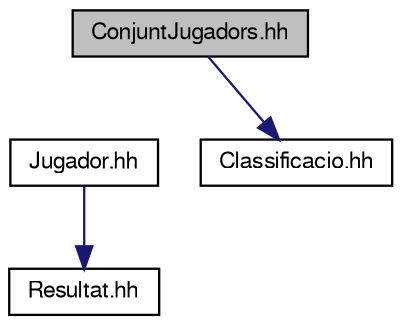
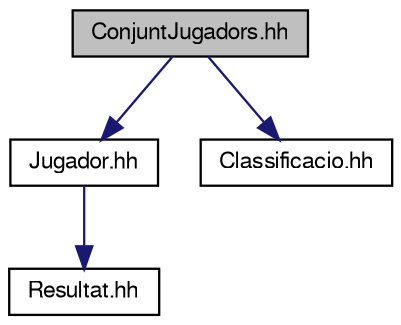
none -> (145, 89)
